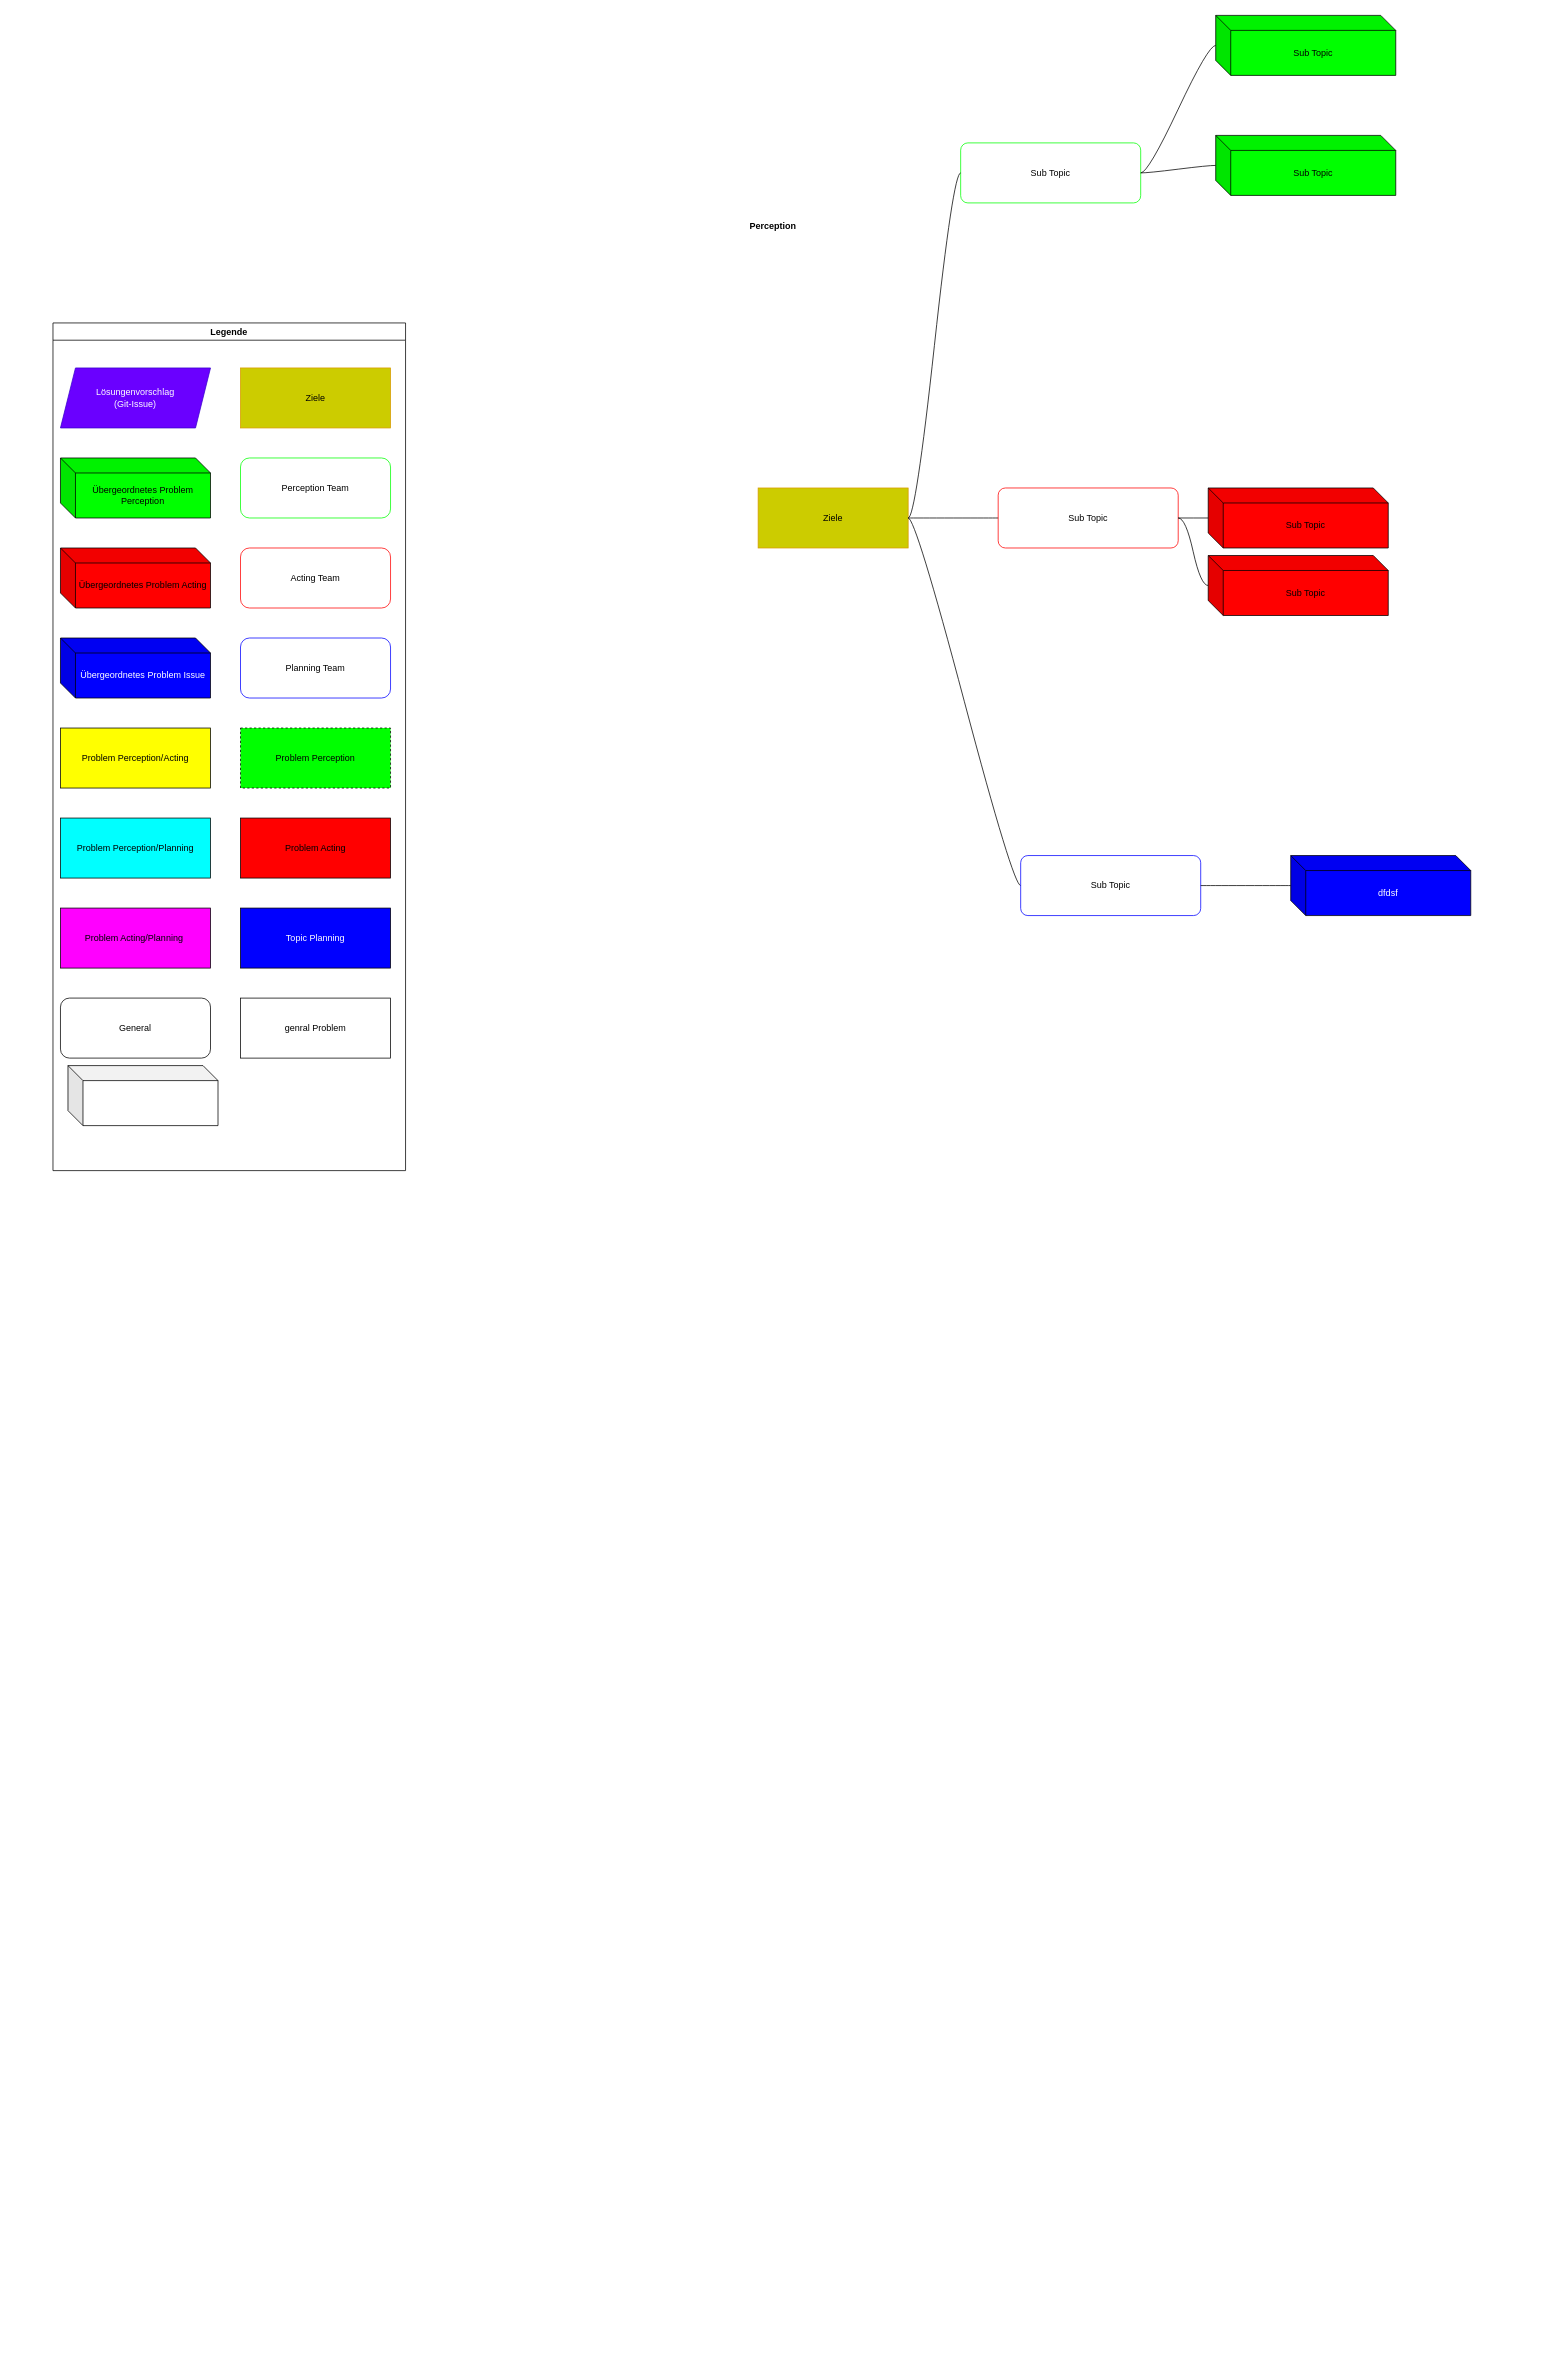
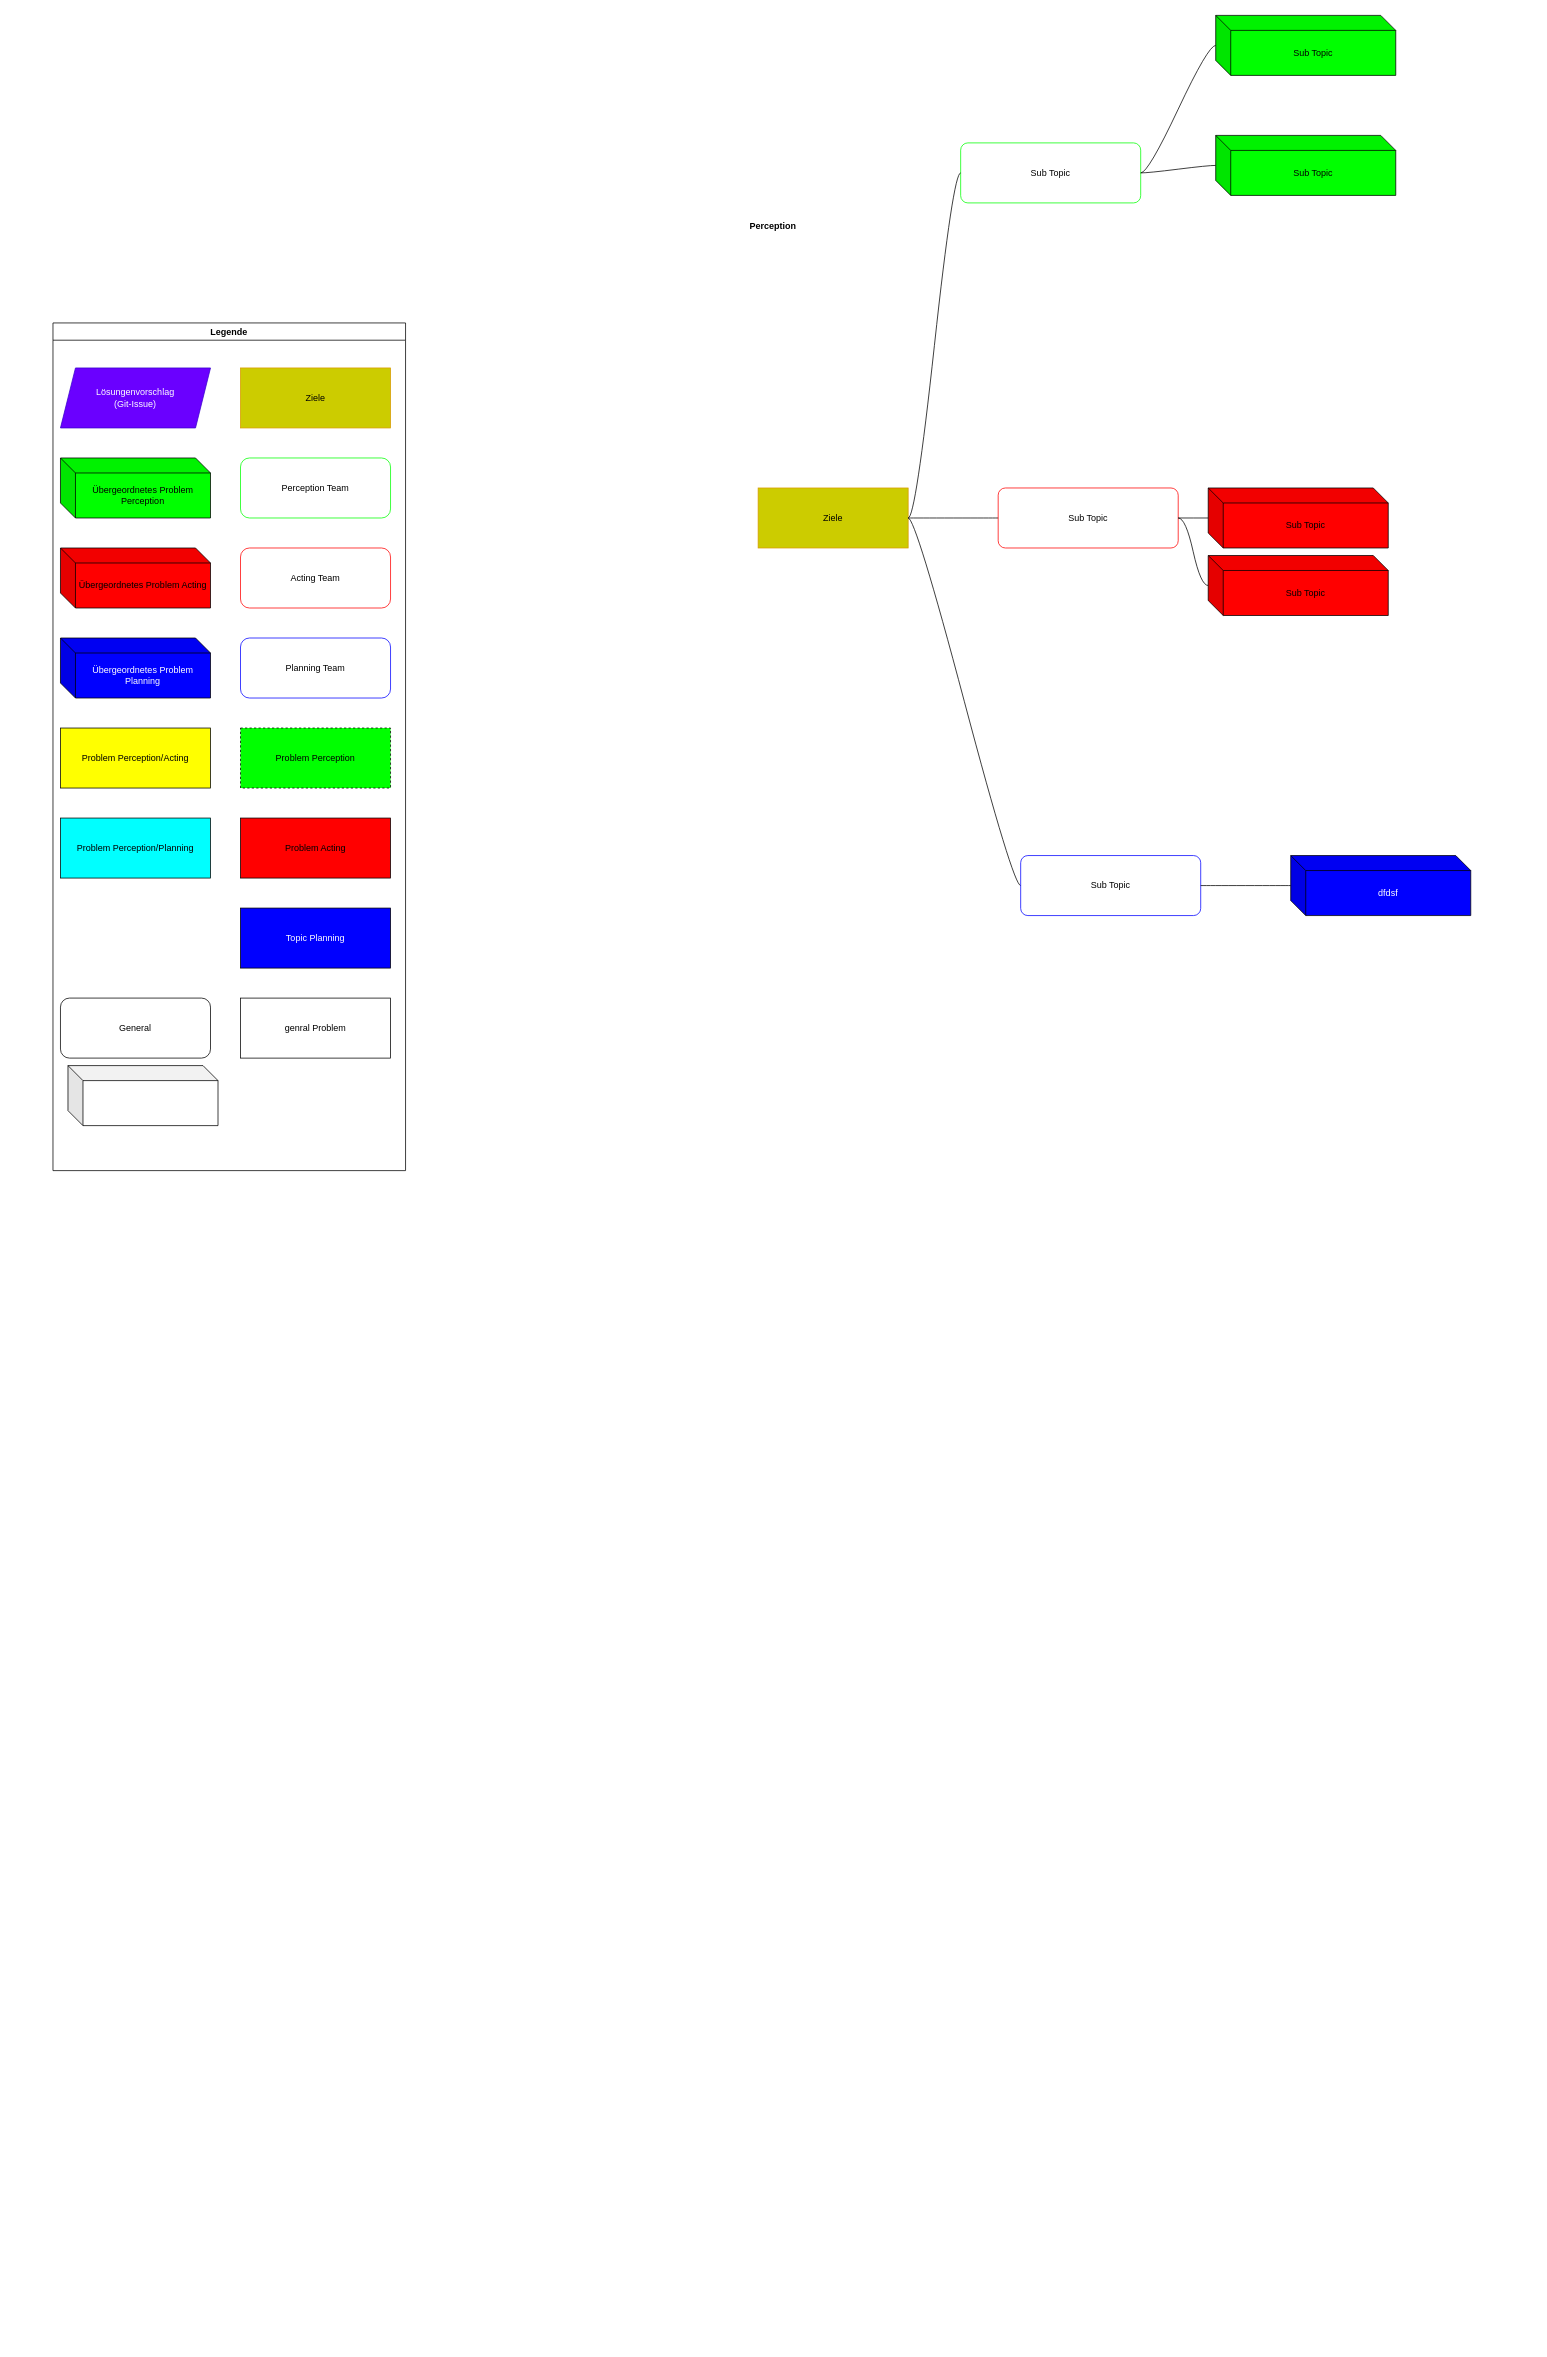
(143, 675) -> (143, 675)
(135, 938) -> none
